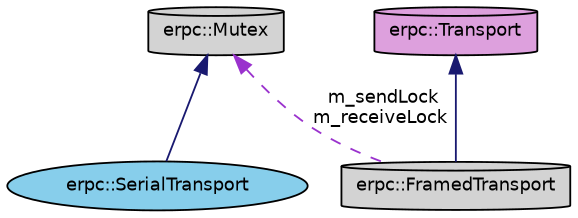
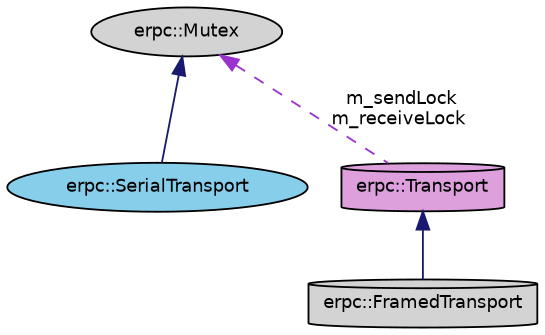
(216, 31) -> (187, 32)
(308, 125) -> (312, 114)
